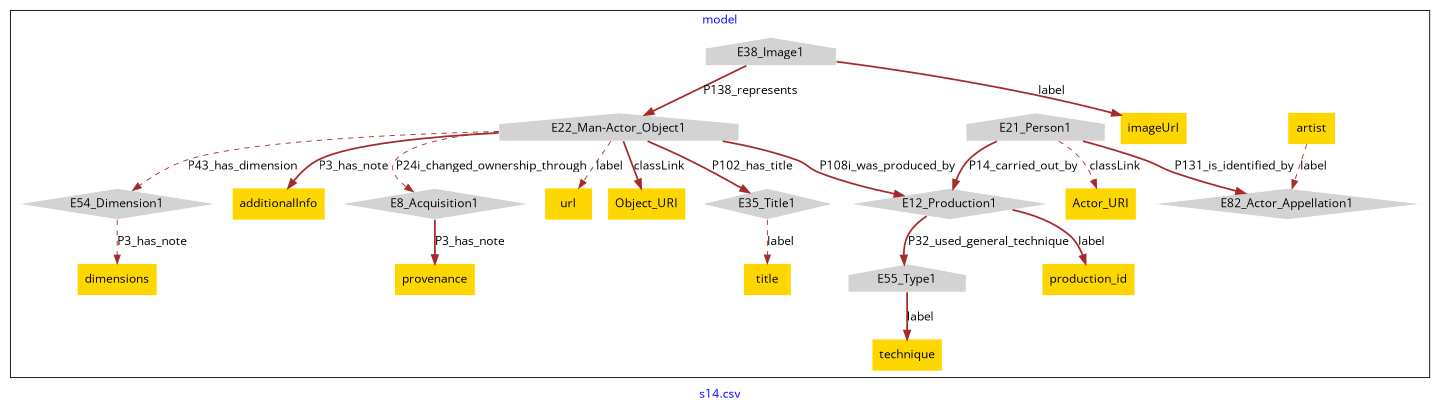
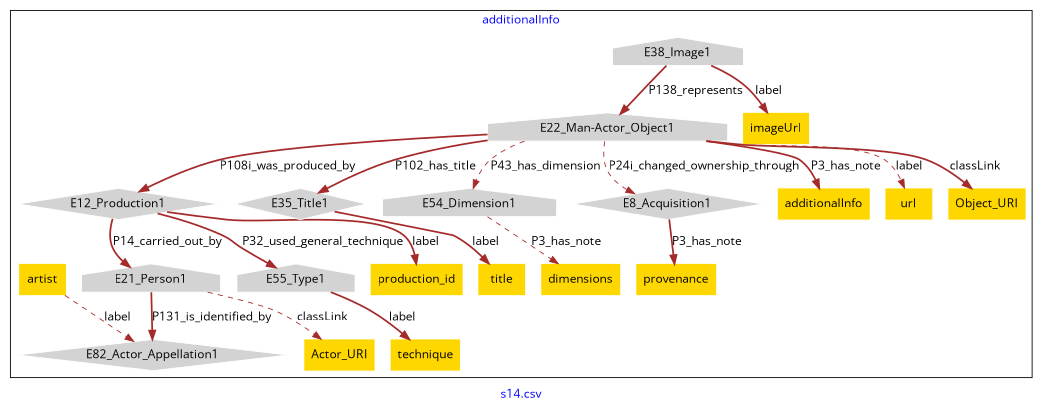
(720, 20) -> (521, 20)
(972, 157) -> (111, 242)
(117, 204) -> (470, 204)
(767, 237) -> (412, 227)
